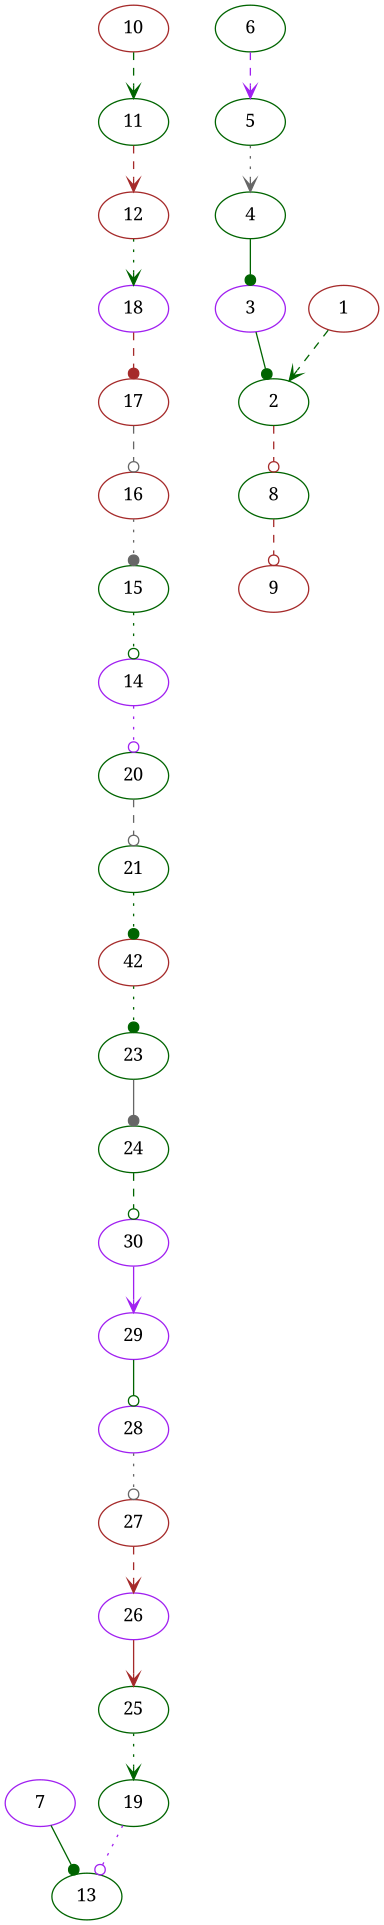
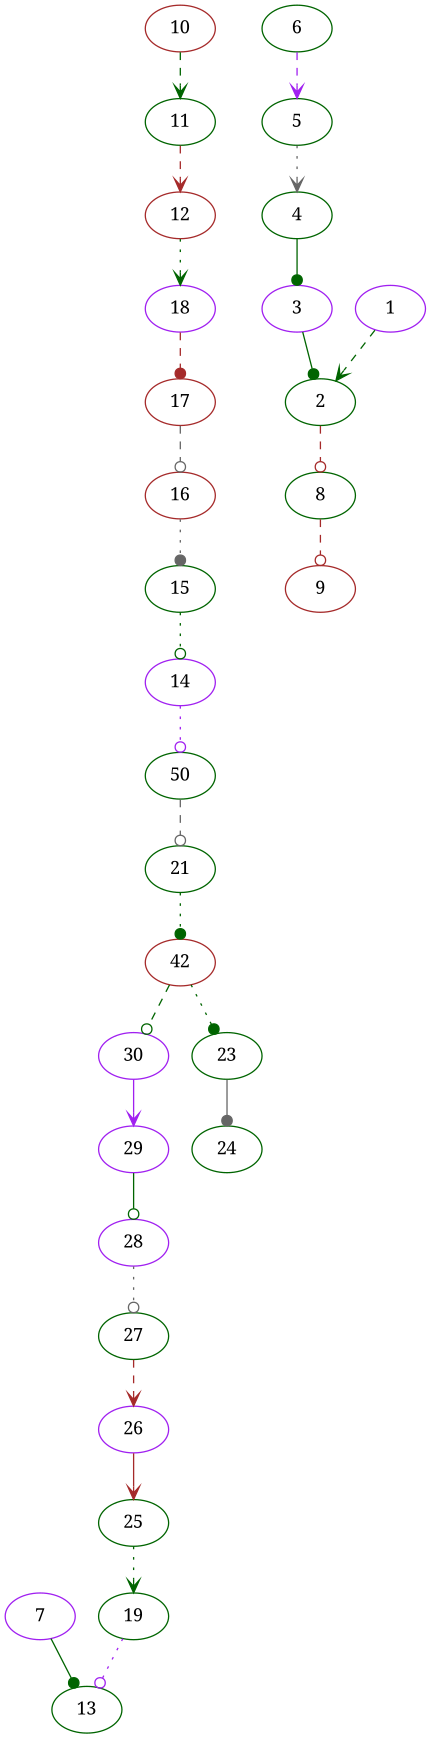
(344, 309) -> (390, 309)
(134, 776) -> (180, 776)
(134, 1191) -> (159, 1005)
(134, 1523) -> (134, 1336)
